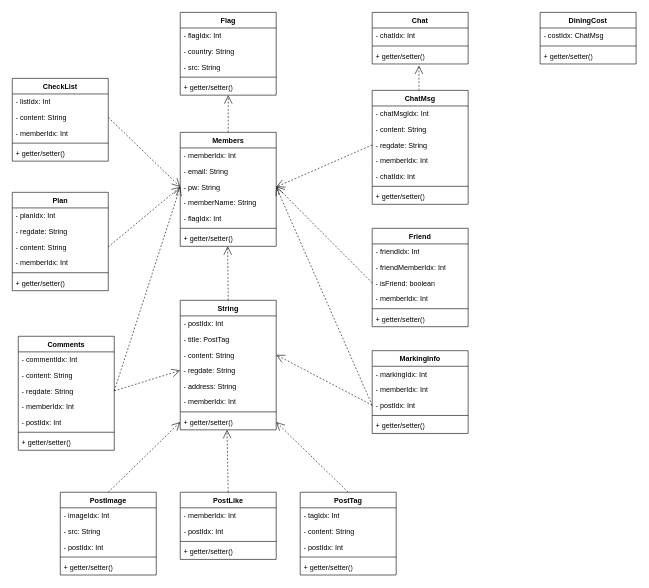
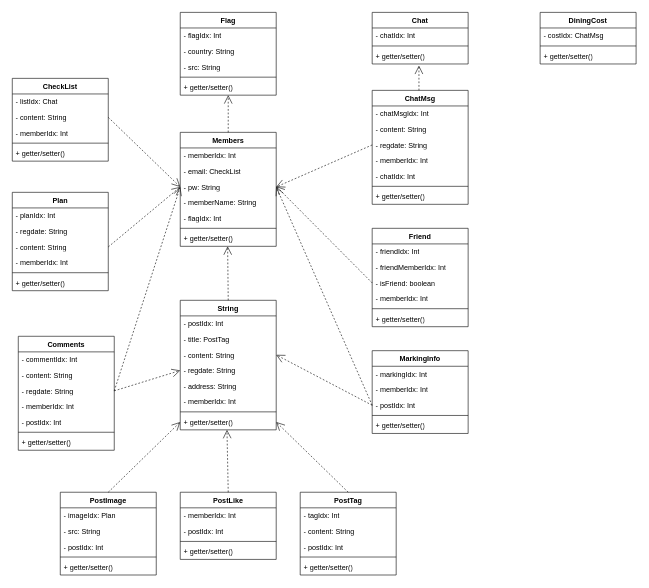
(39, 102) -> (41, 102)
(209, 172) -> (215, 172)
(90, 516) -> (91, 516)
